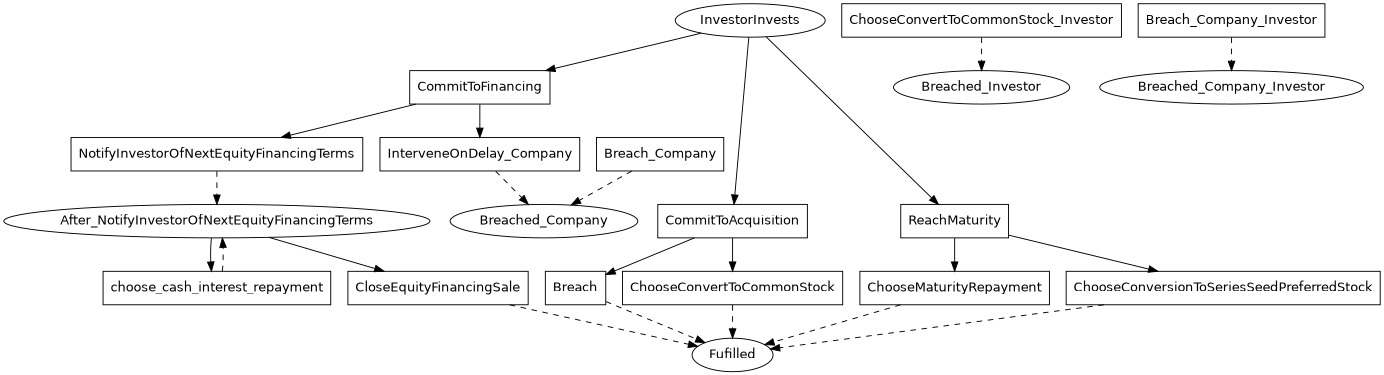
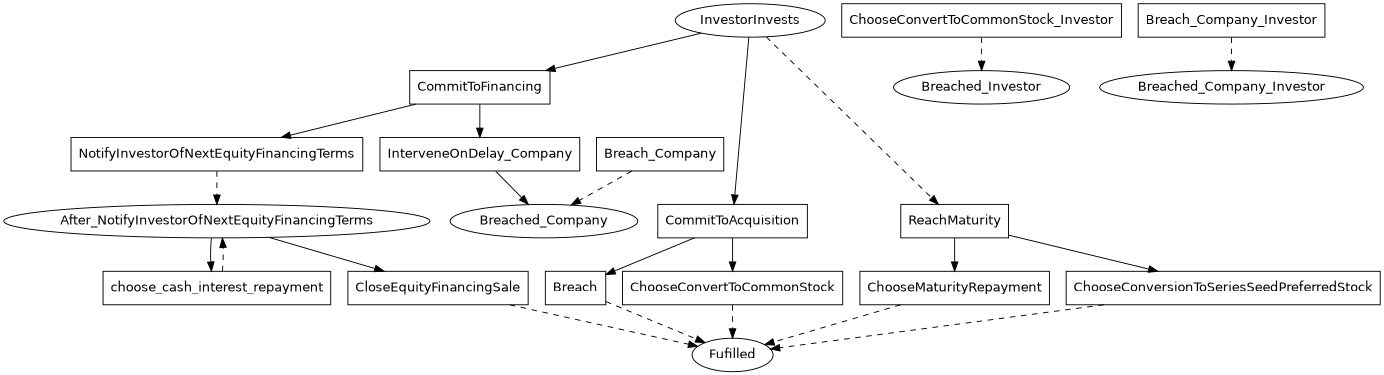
(849, 117) -> (849, 117)
(509, 184) -> (509, 184)
